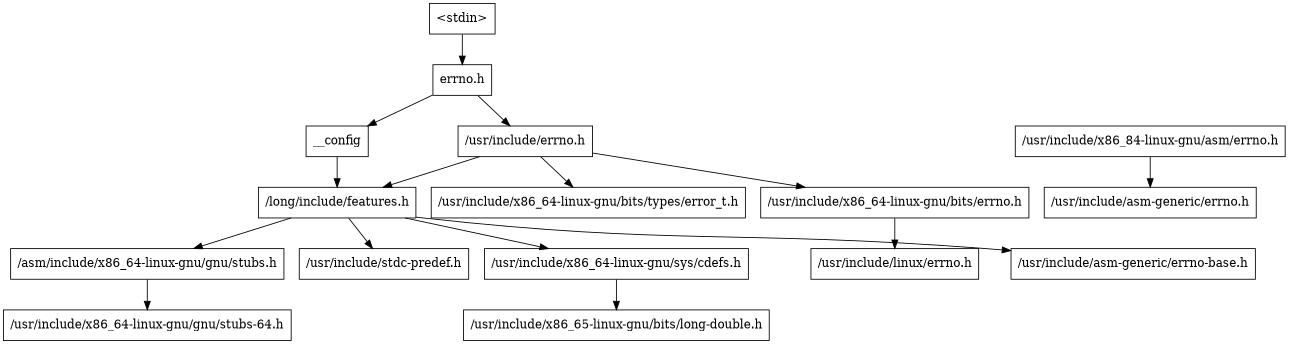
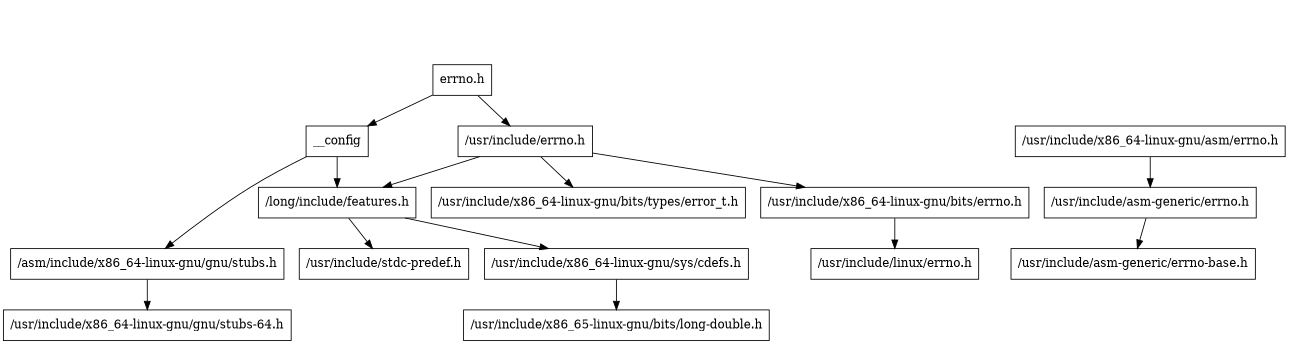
(462, 19) -> none
(1150, 141) -> (1150, 141)
(246, 232) -> (237, 196)
(709, 237) -> (1143, 229)
